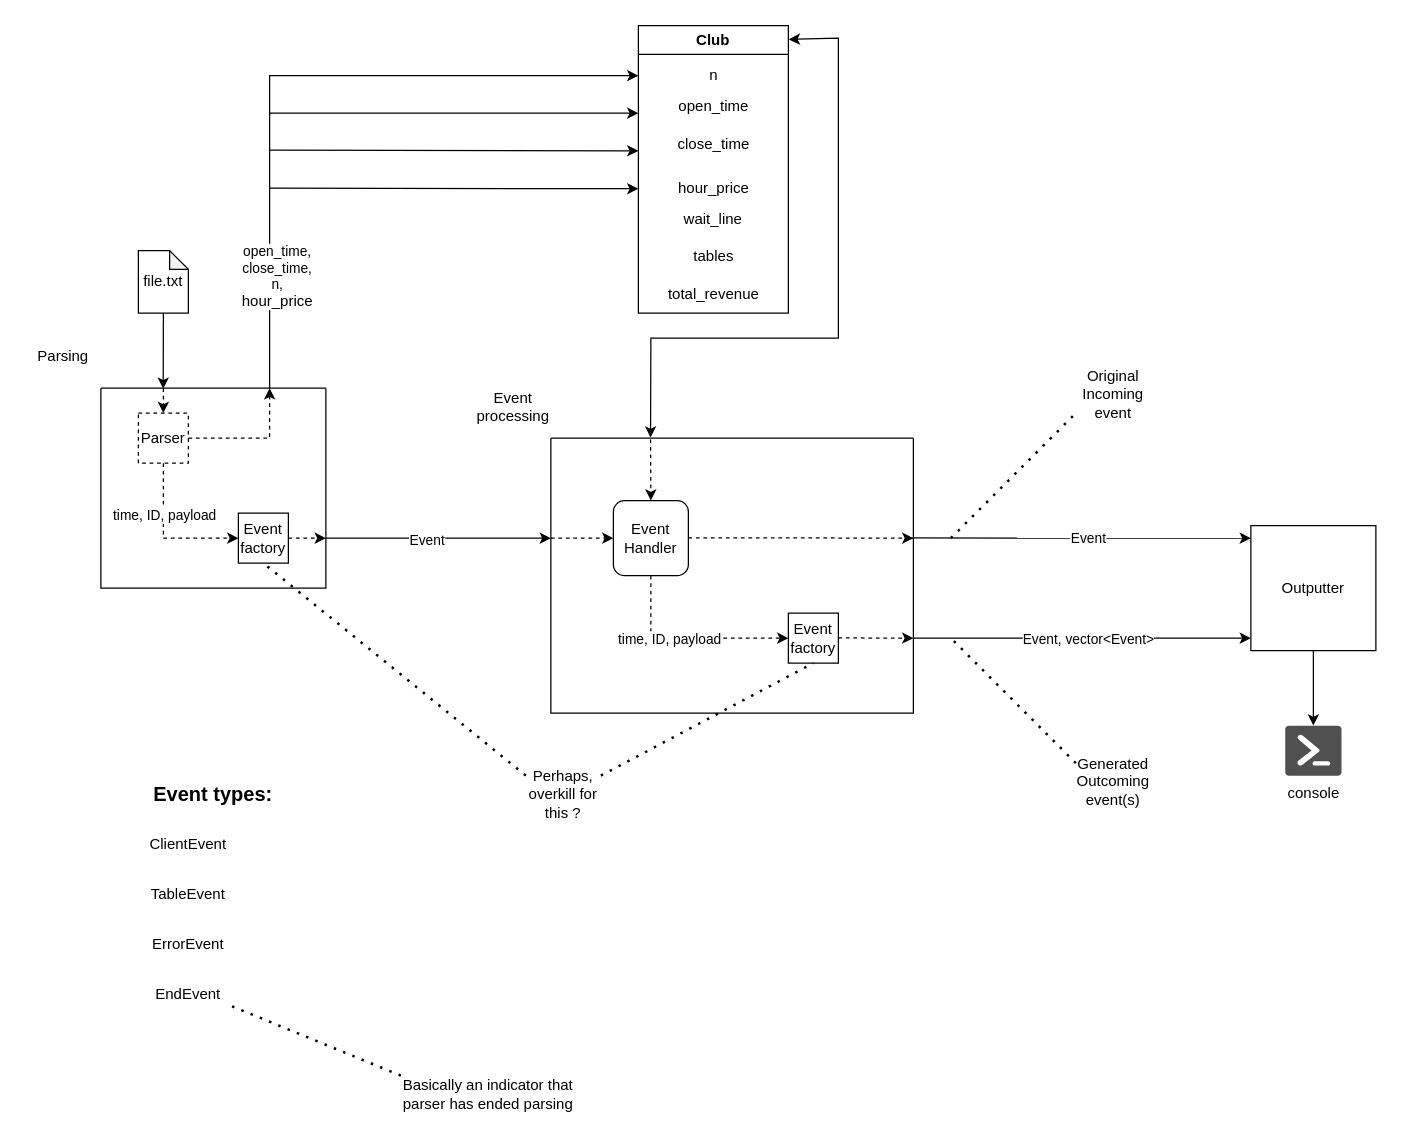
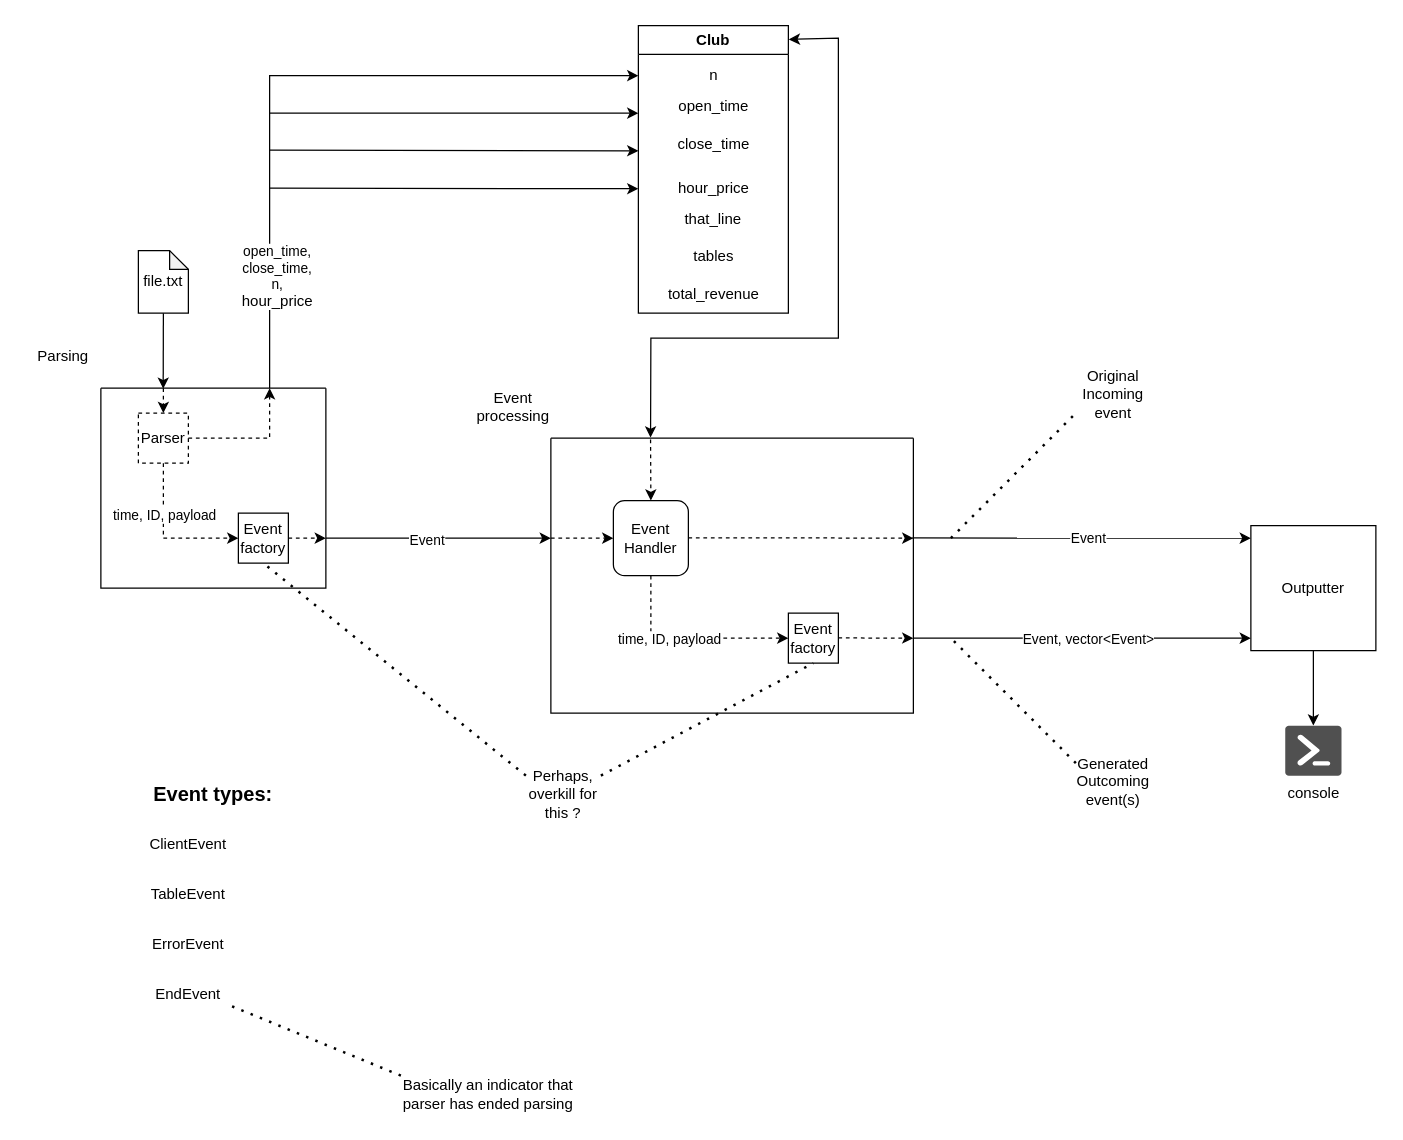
(713, 219) -> (713, 219)
